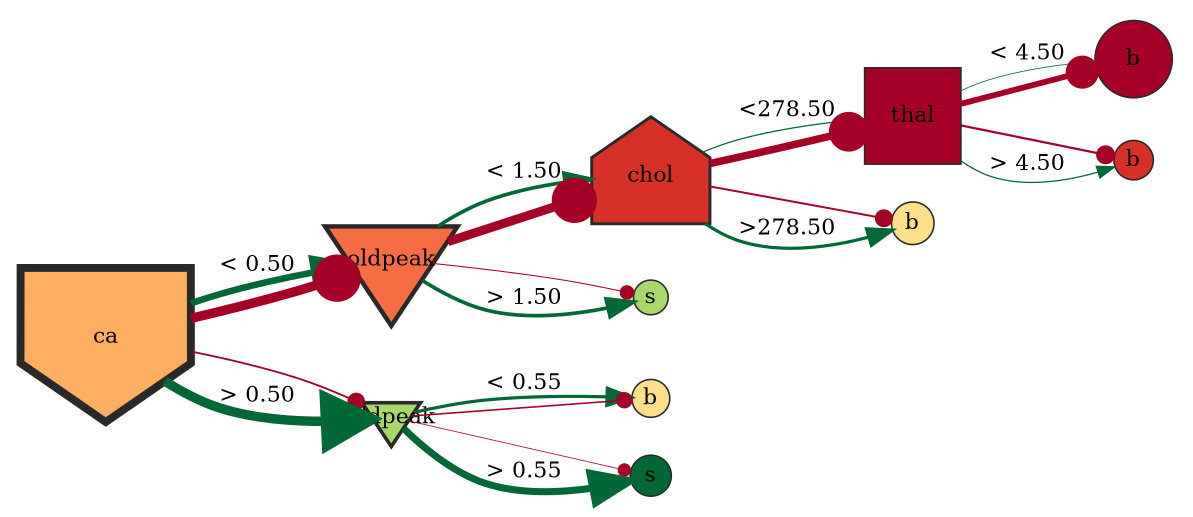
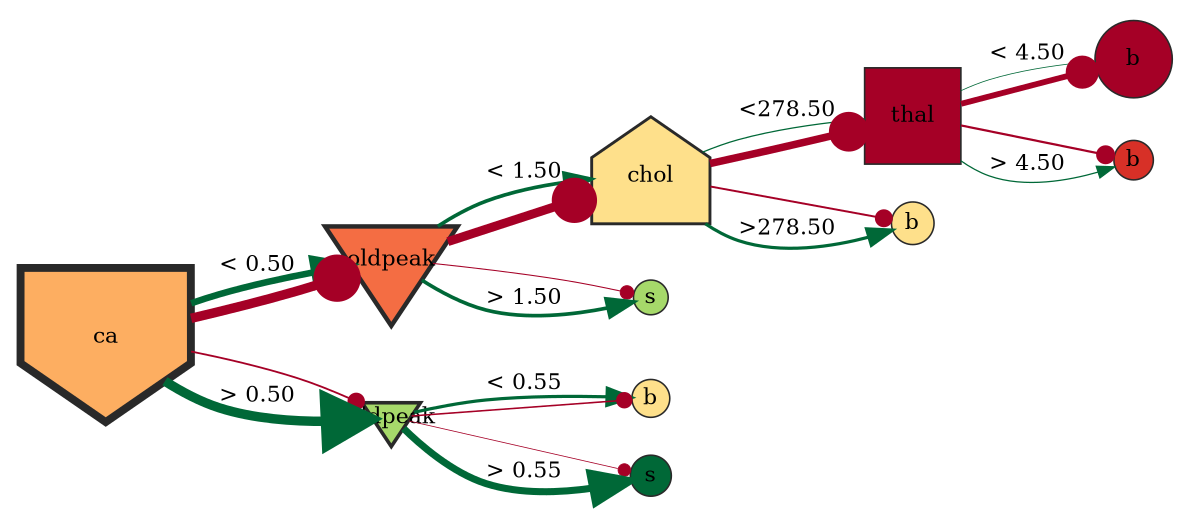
(651, 176) -> (651, 176)
